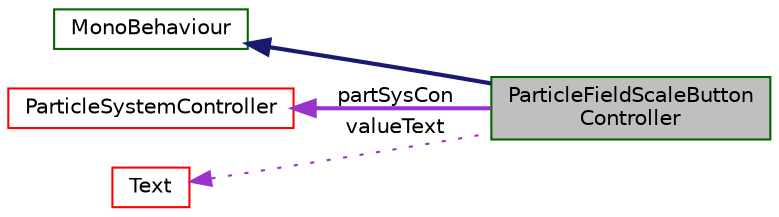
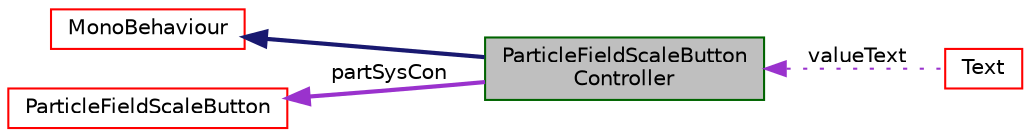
(151, 29) -> (148, 29)
(151, 108) -> (148, 108)
(351, 156) -> (866, 69)
